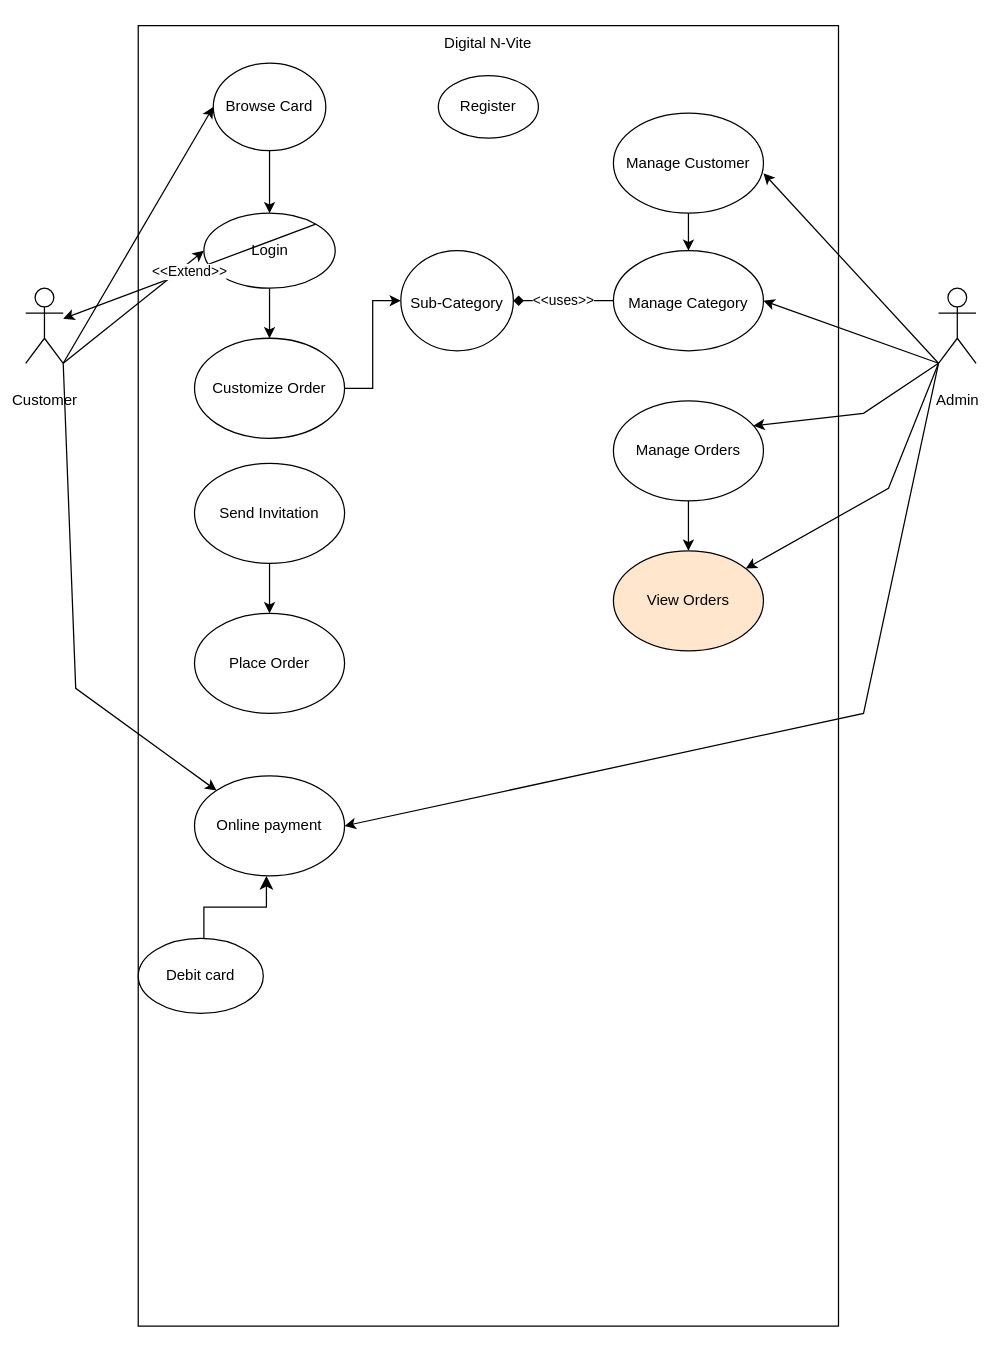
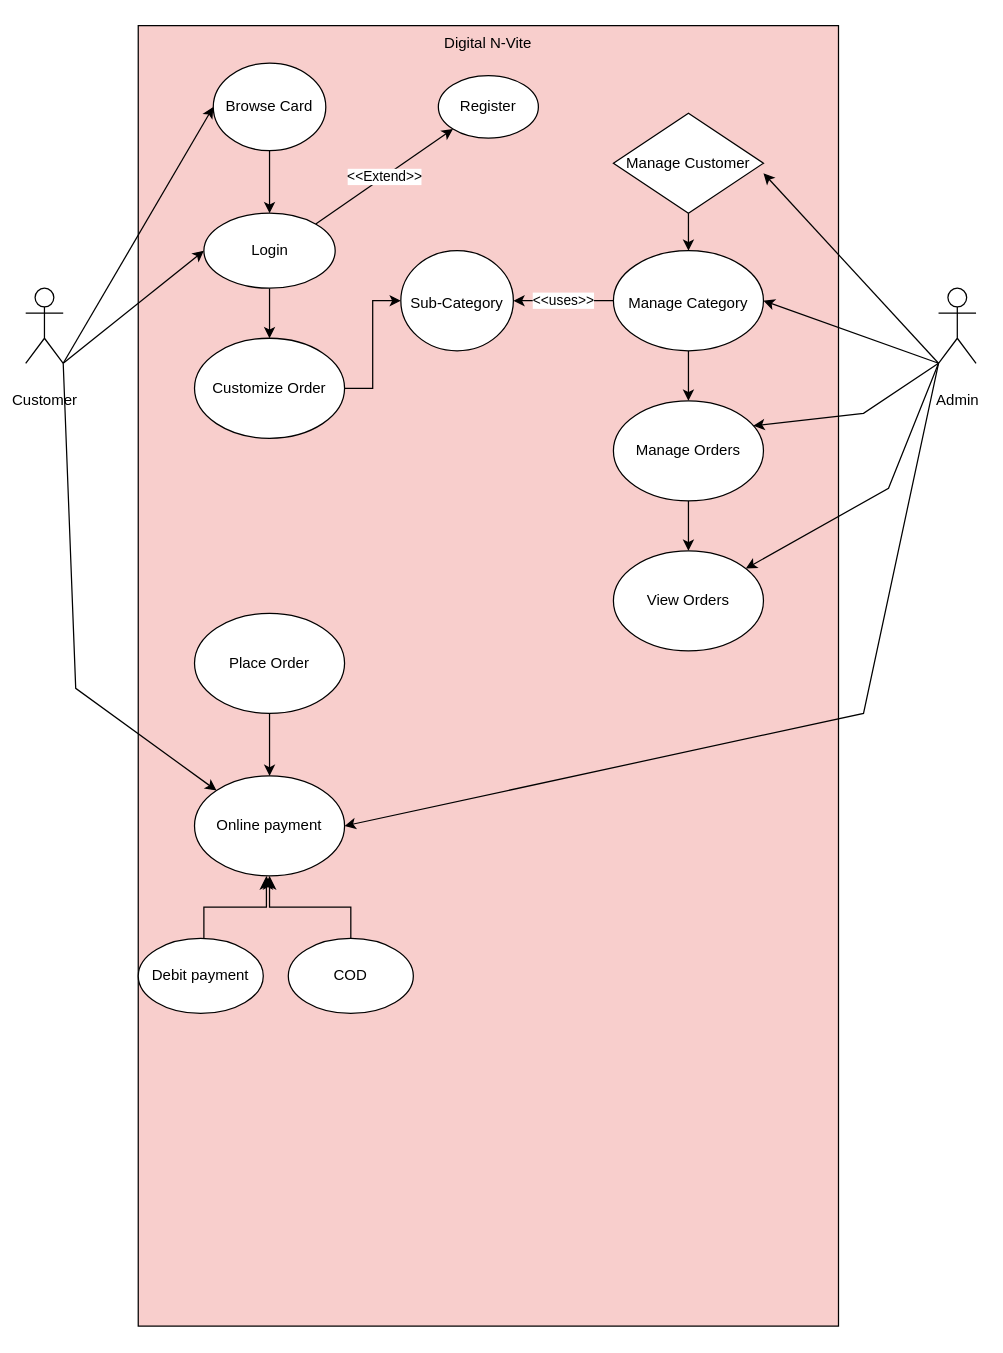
(688, 163) -> (688, 163)
(245, 250) -> (381, 179)
(524, 301) -> (523, 301)
none -> (688, 372)
(269, 513) -> none
(269, 584) -> none
(688, 601) -> (688, 601)
(488, 676) -> (488, 676)
none -> (269, 740)
none -> (316, 907)
(201, 976) -> (201, 976)
none -> (351, 976)
